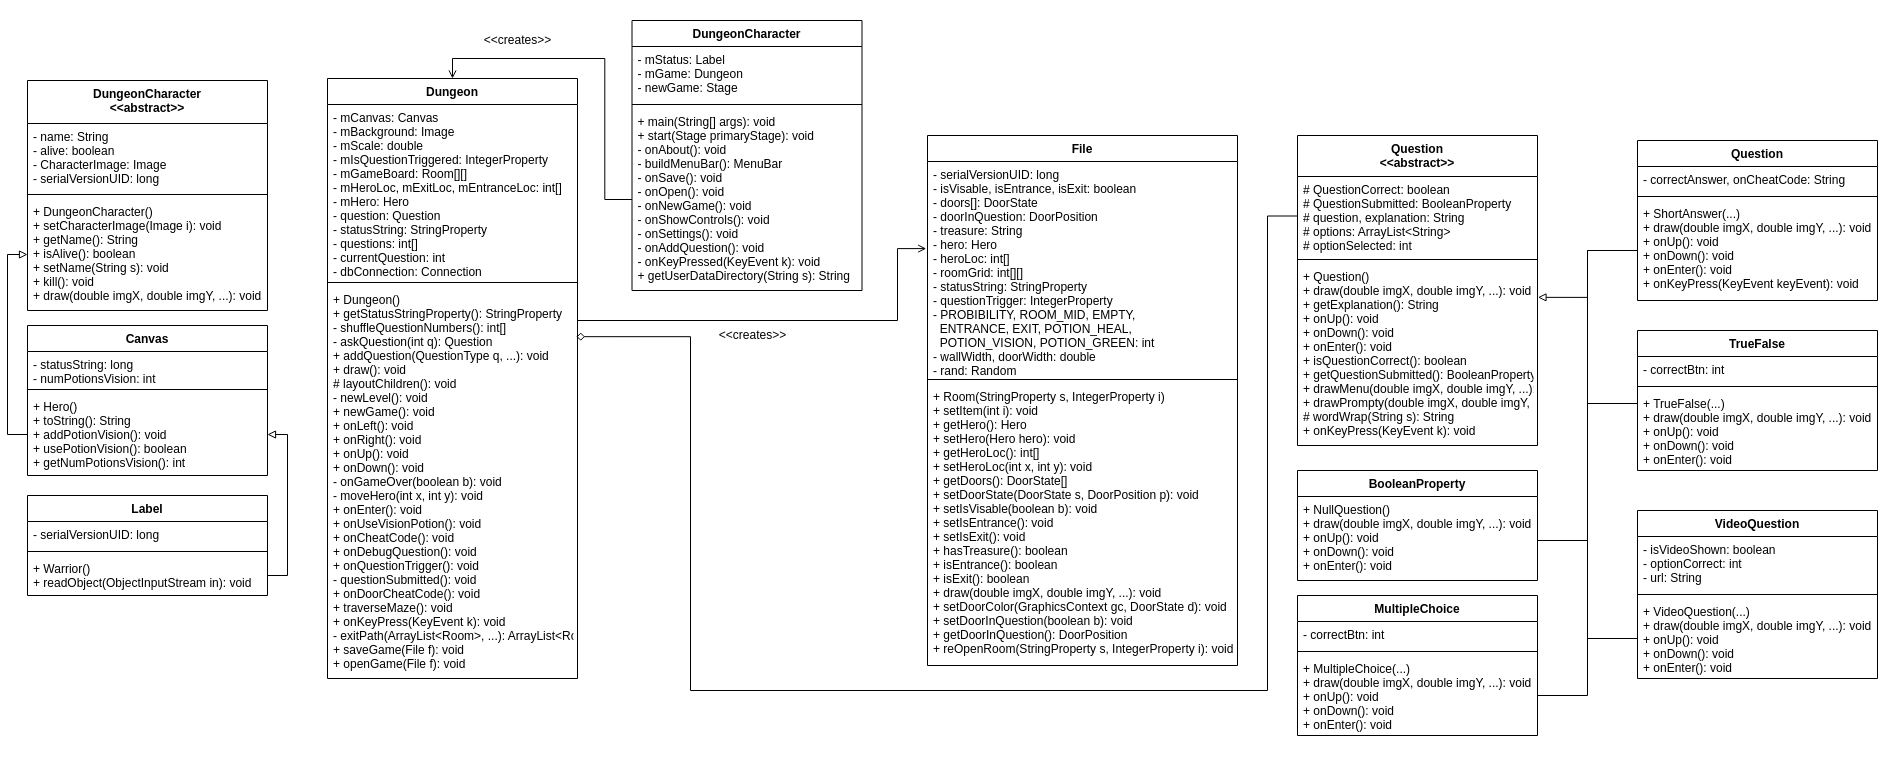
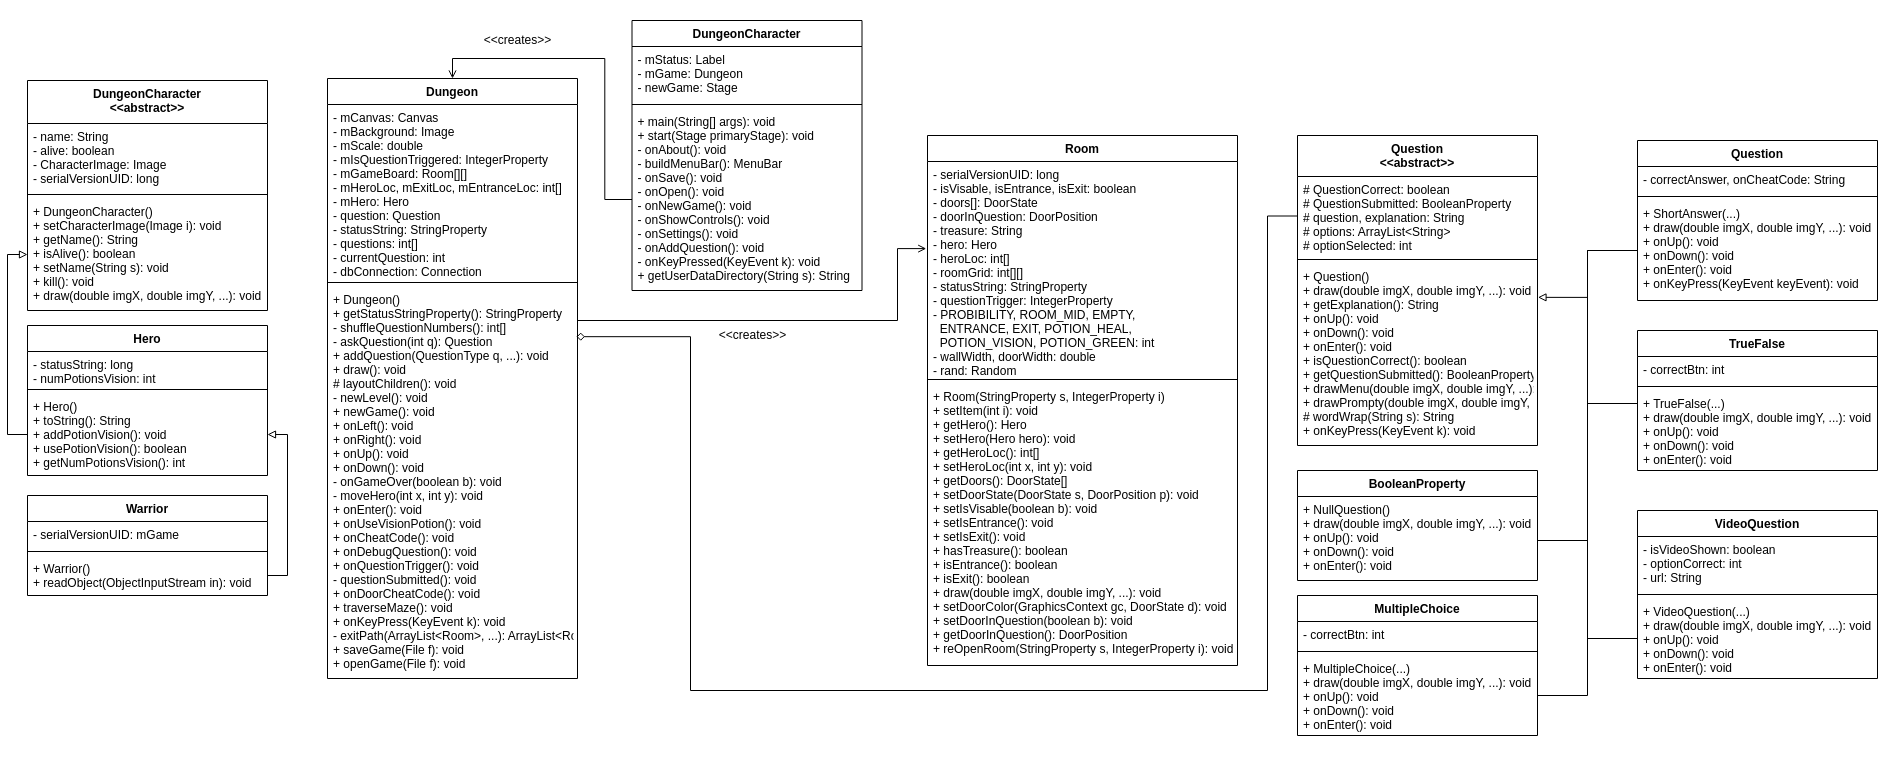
(1082, 149) -> (1082, 149)
(147, 339) -> (147, 339)
(147, 509) -> (147, 509)
(103, 535) -> (108, 535)
